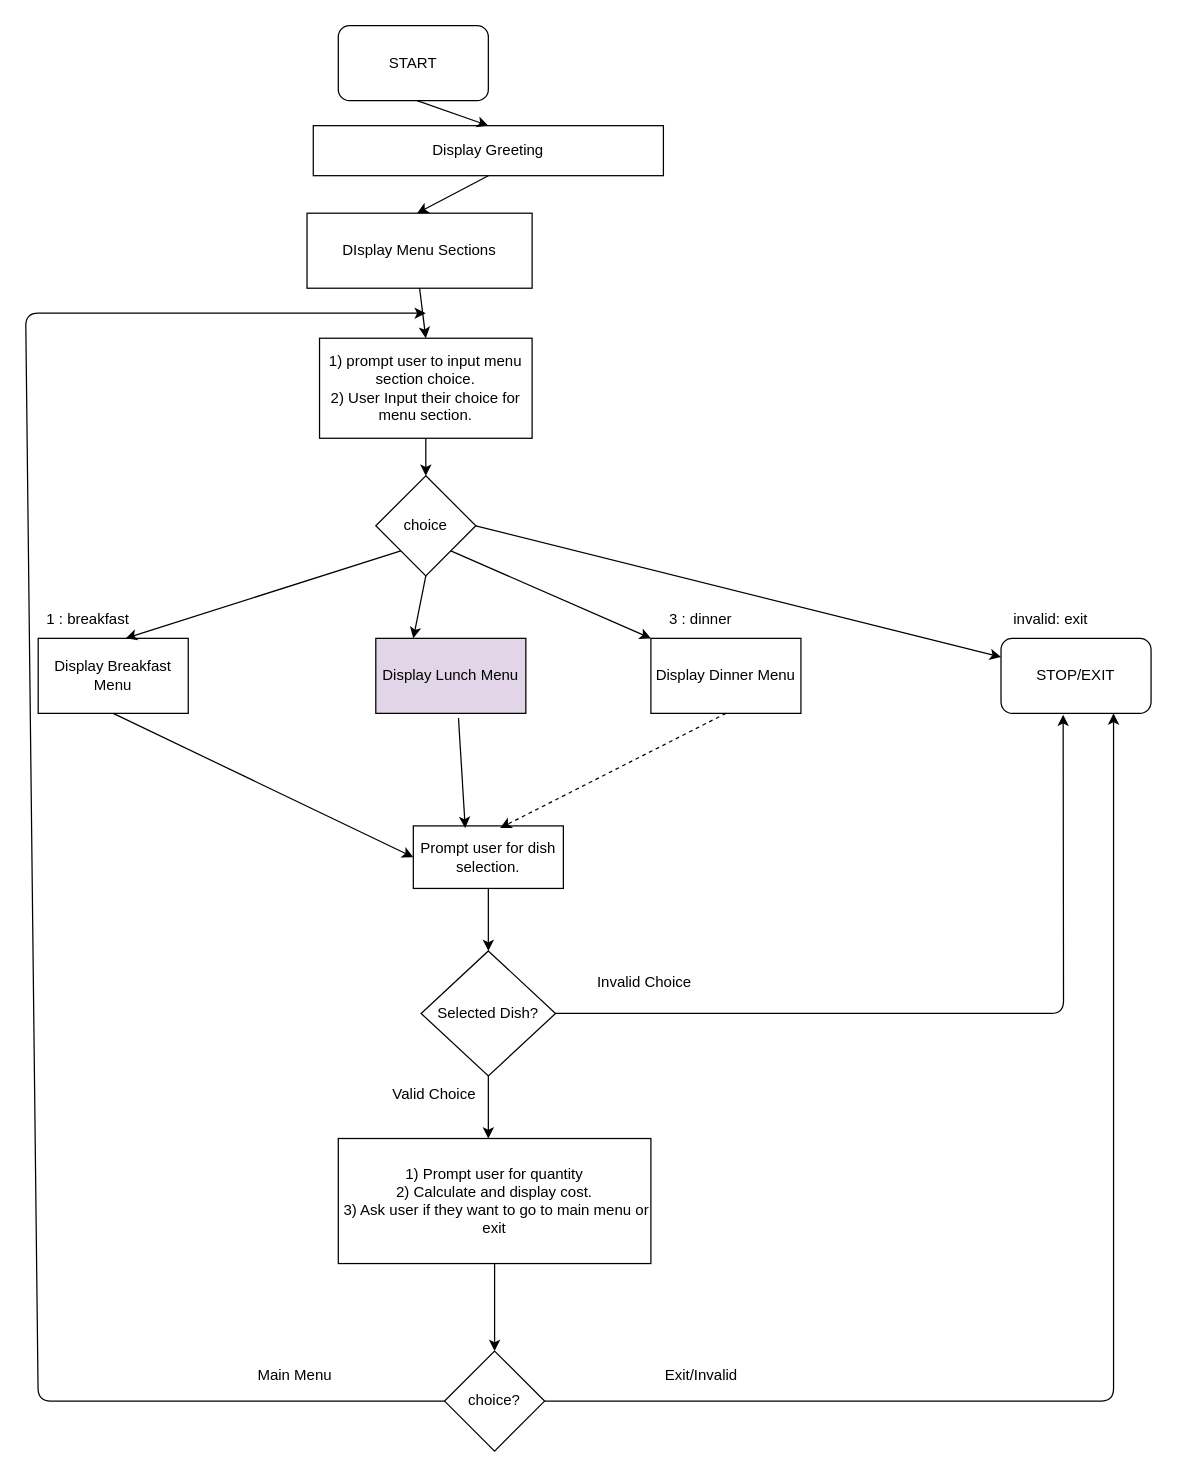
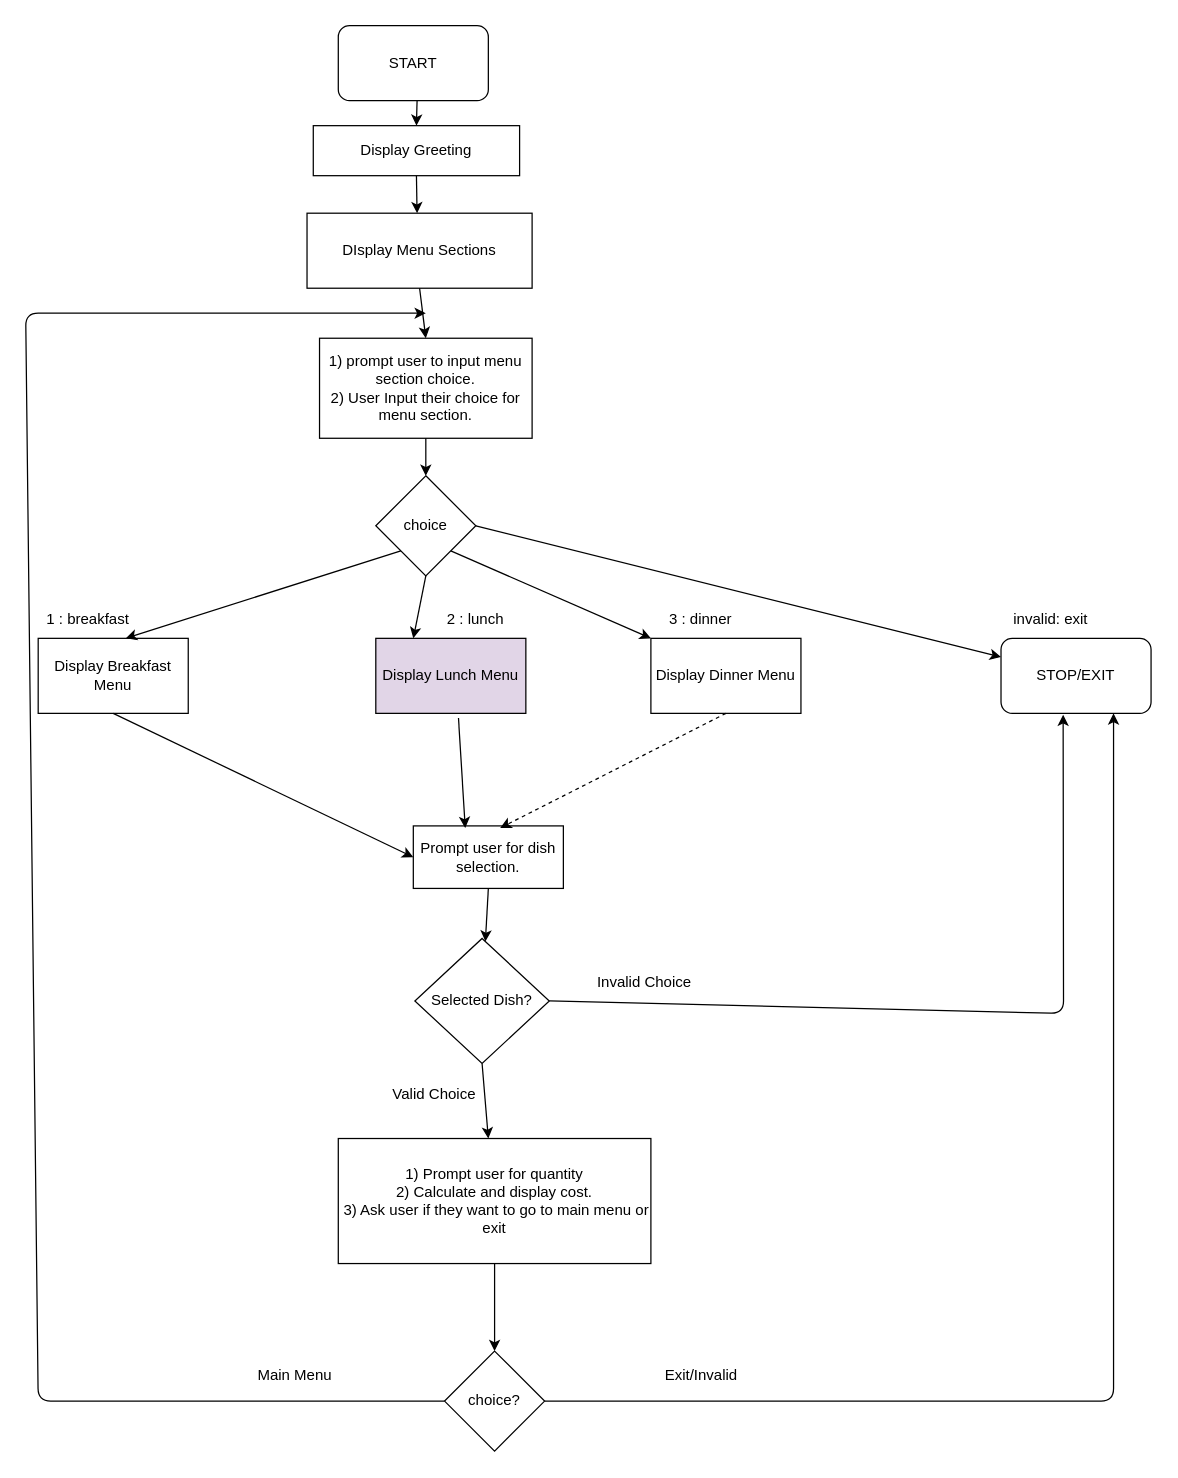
(488, 151) -> (416, 151)
none -> (476, 619)
(488, 1013) -> (482, 1001)
